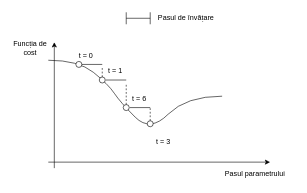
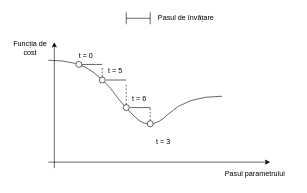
(116, 71) -> (116, 71)
